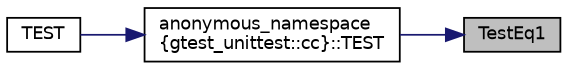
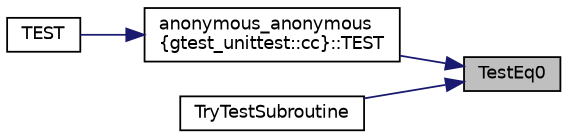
(272, 35) -> (272, 35)
(512, 35) -> (512, 74)
none -> (272, 113)
